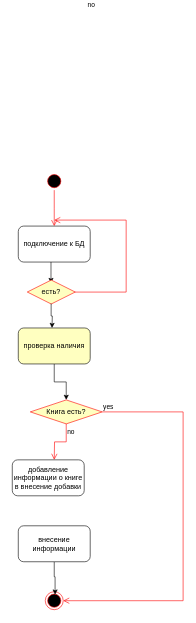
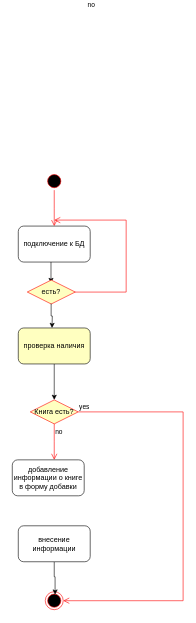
(66, 412) -> (54, 412)
(48, 478) -> (48, 478)
